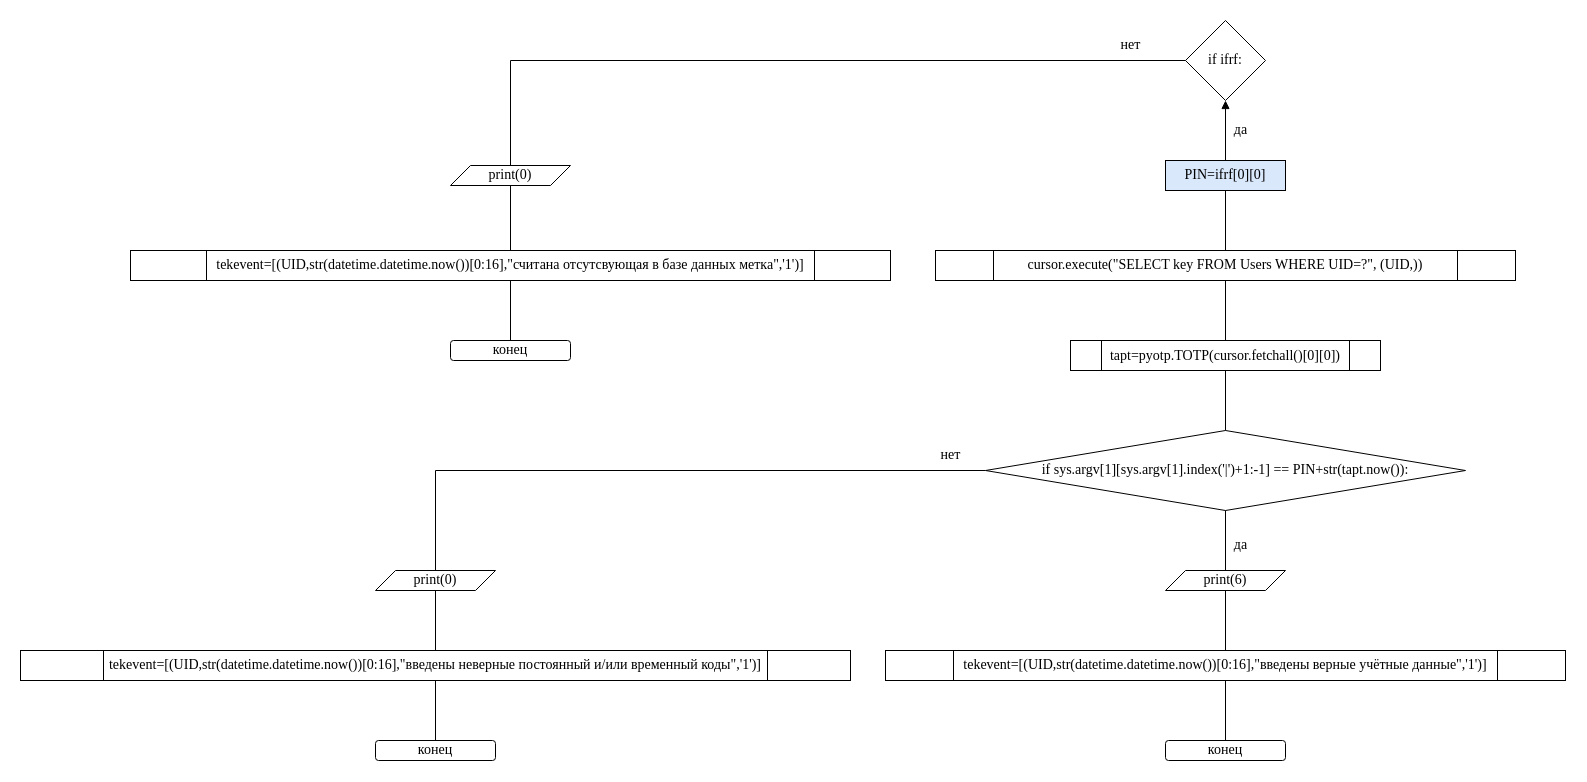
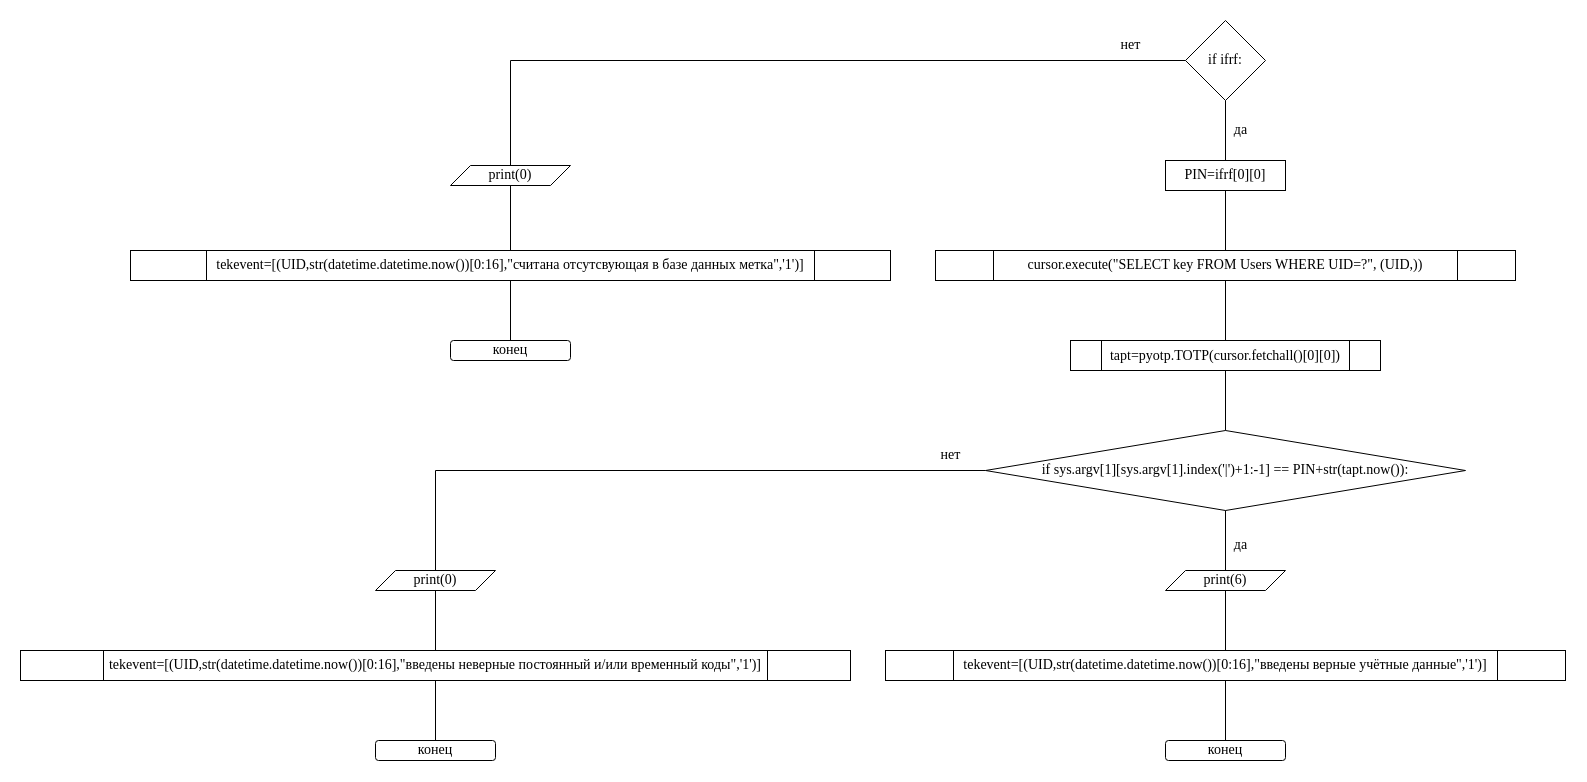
(1226, 110) -> (1226, 107)
(1226, 176) -> (1226, 176)
